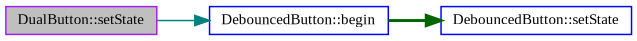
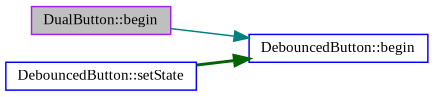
(81, 21) -> (101, 21)
(407, 21) -> (216, 63)
